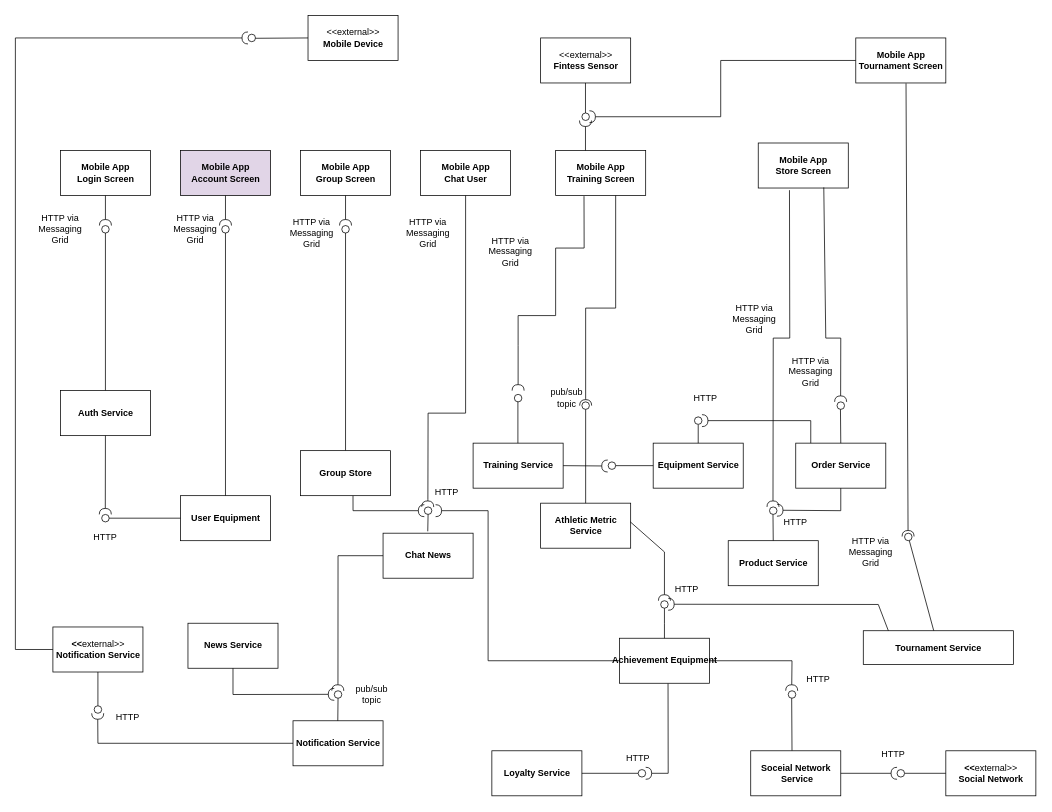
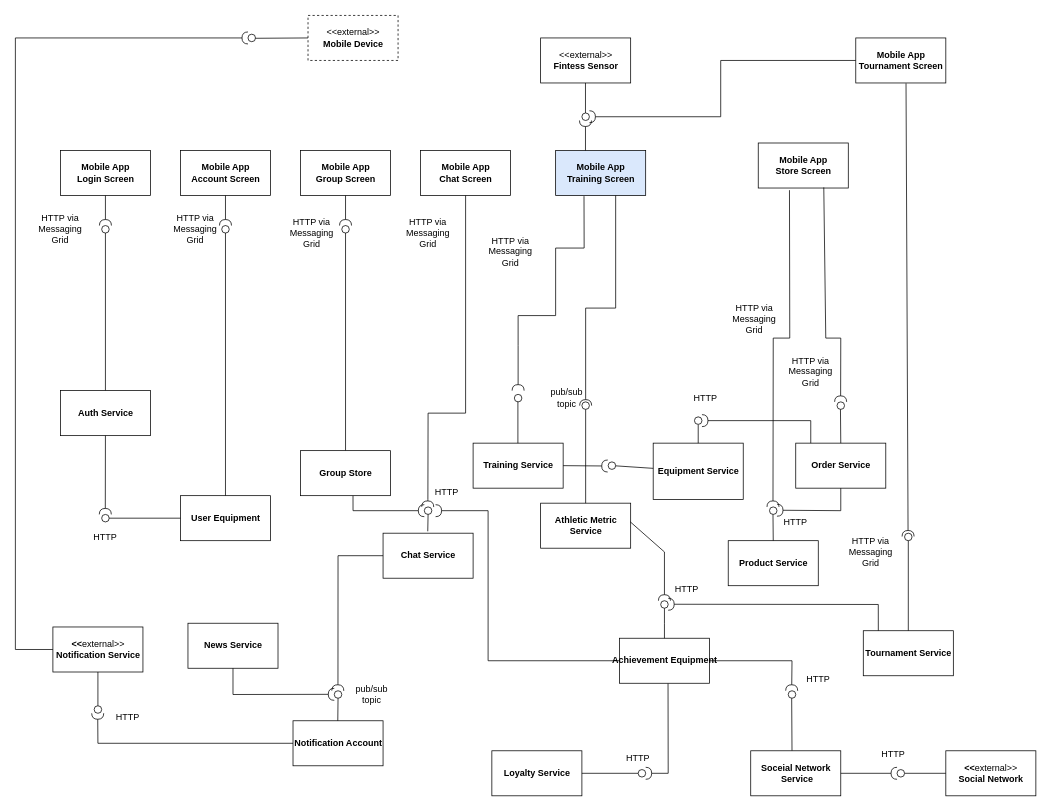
(353, 38) -> (353, 38)
(225, 173) -> (225, 173)
(466, 173) -> (466, 173)
(600, 173) -> (600, 173)
(698, 465) -> (698, 471)
(428, 555) -> (428, 555)
(938, 647) -> (908, 653)
(338, 743) -> (338, 743)
